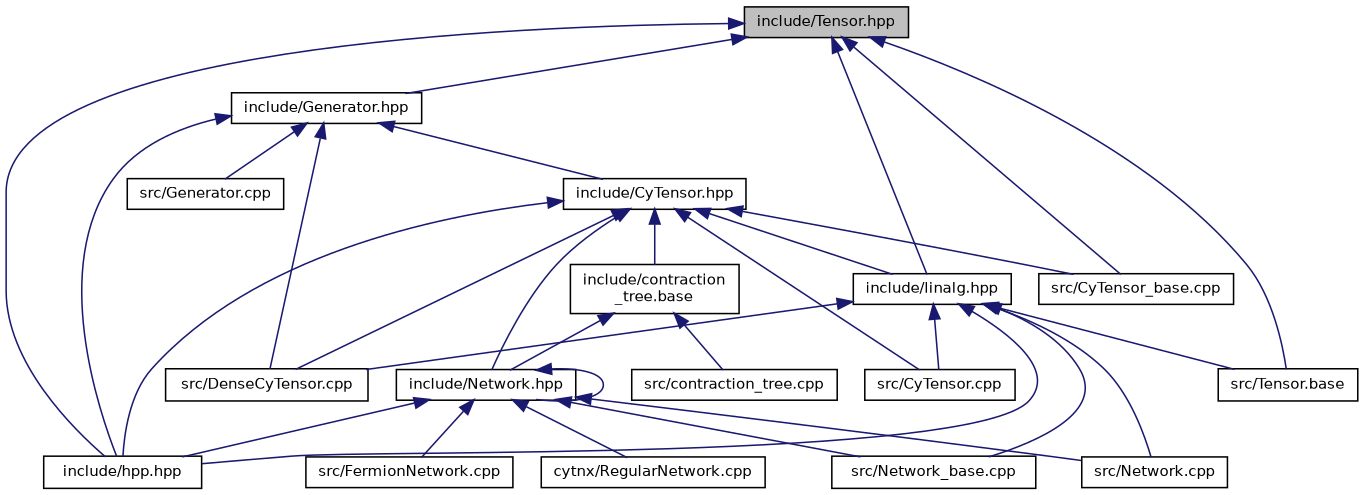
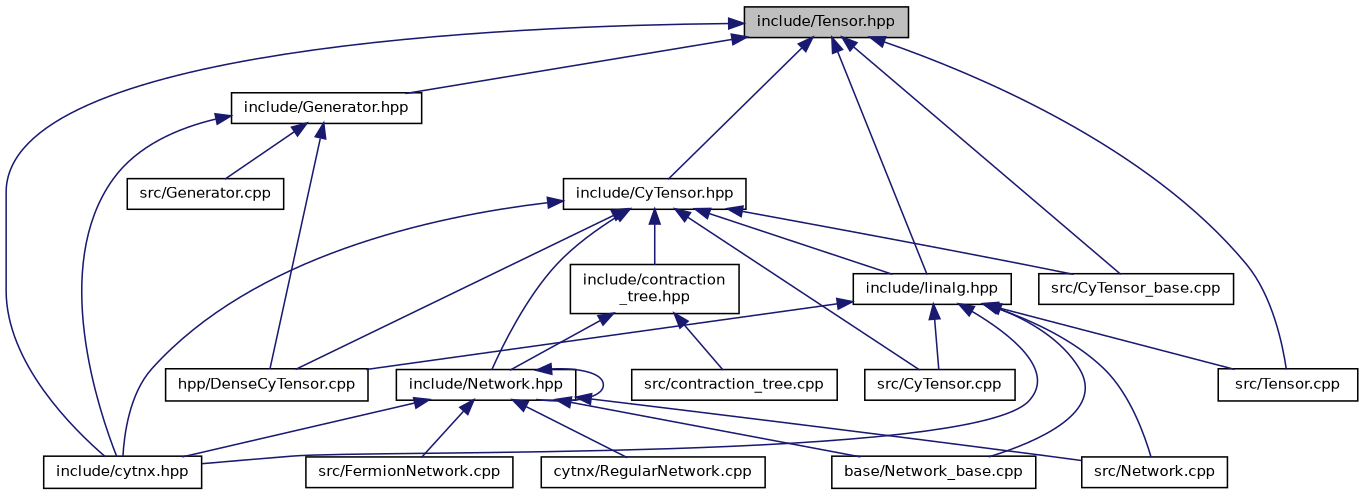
(498, 153) -> (735, 114)
(655, 289) -> (655, 289)
(267, 385) -> (267, 385)
(1288, 385) -> (1288, 385)
(123, 472) -> (123, 472)
(934, 472) -> (934, 472)
